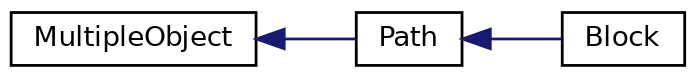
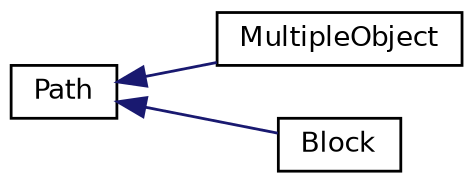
(320, 39) -> (181, 69)
